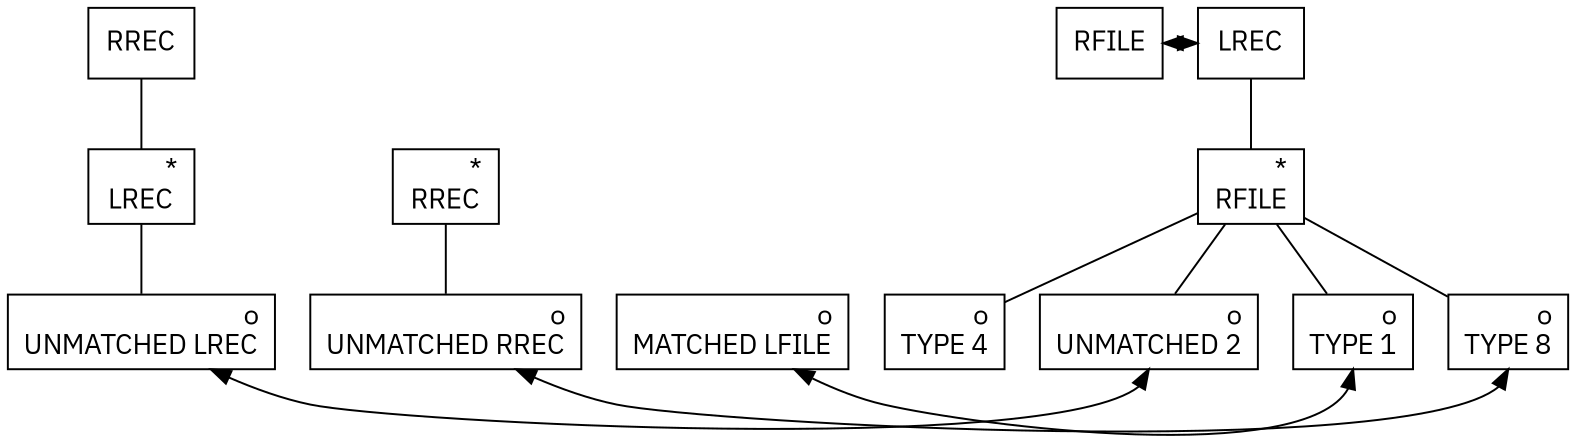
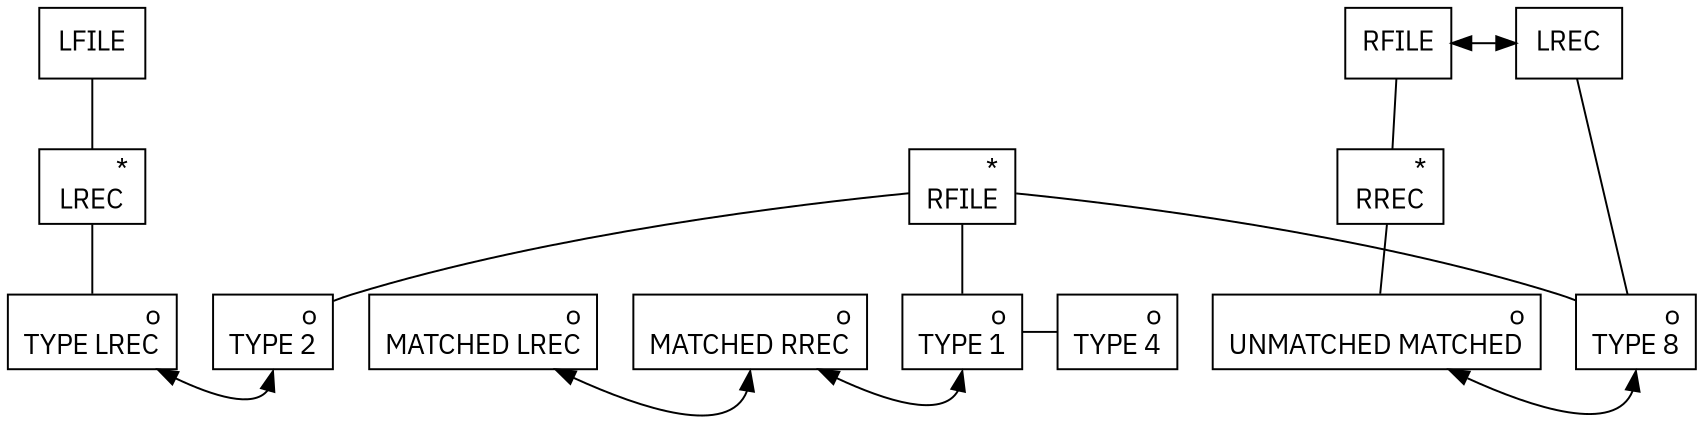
(141, 43) -> (92, 43)
(1251, 114) -> (1602, 187)
none -> (1394, 114)
(1101, 258) -> (1040, 332)
(141, 332) -> (92, 332)
(446, 332) -> (1377, 332)
none -> (483, 332)
(733, 332) -> (750, 332)
(1149, 332) -> (273, 332)
